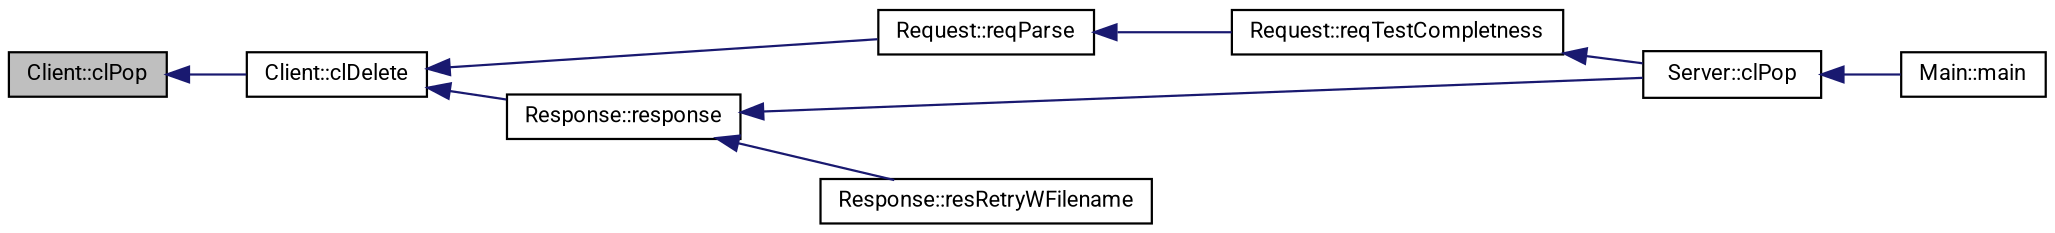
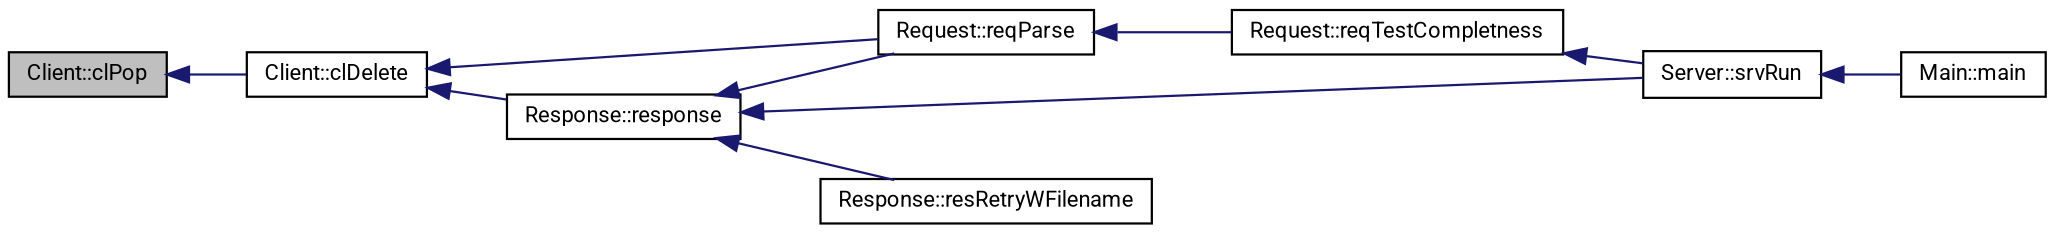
none -> (816, 72)
(1732, 74) -> (1732, 74)
